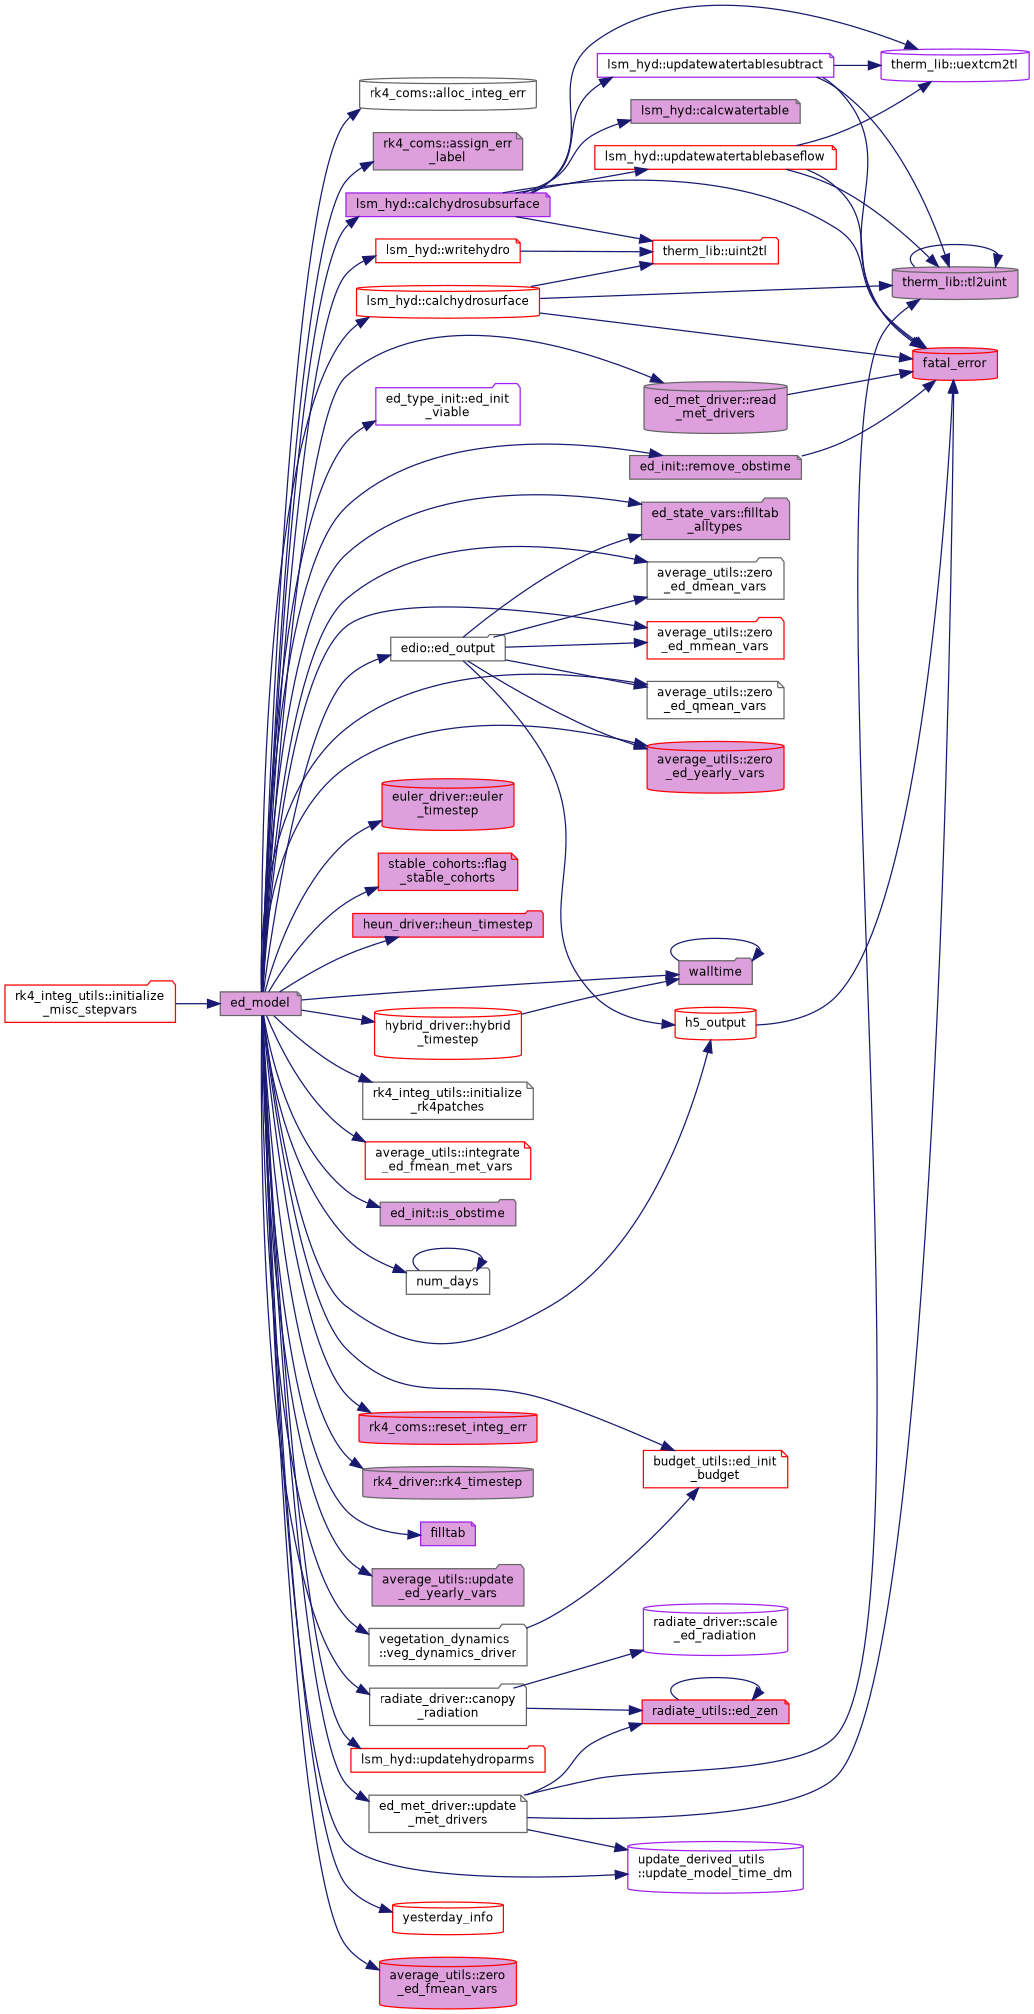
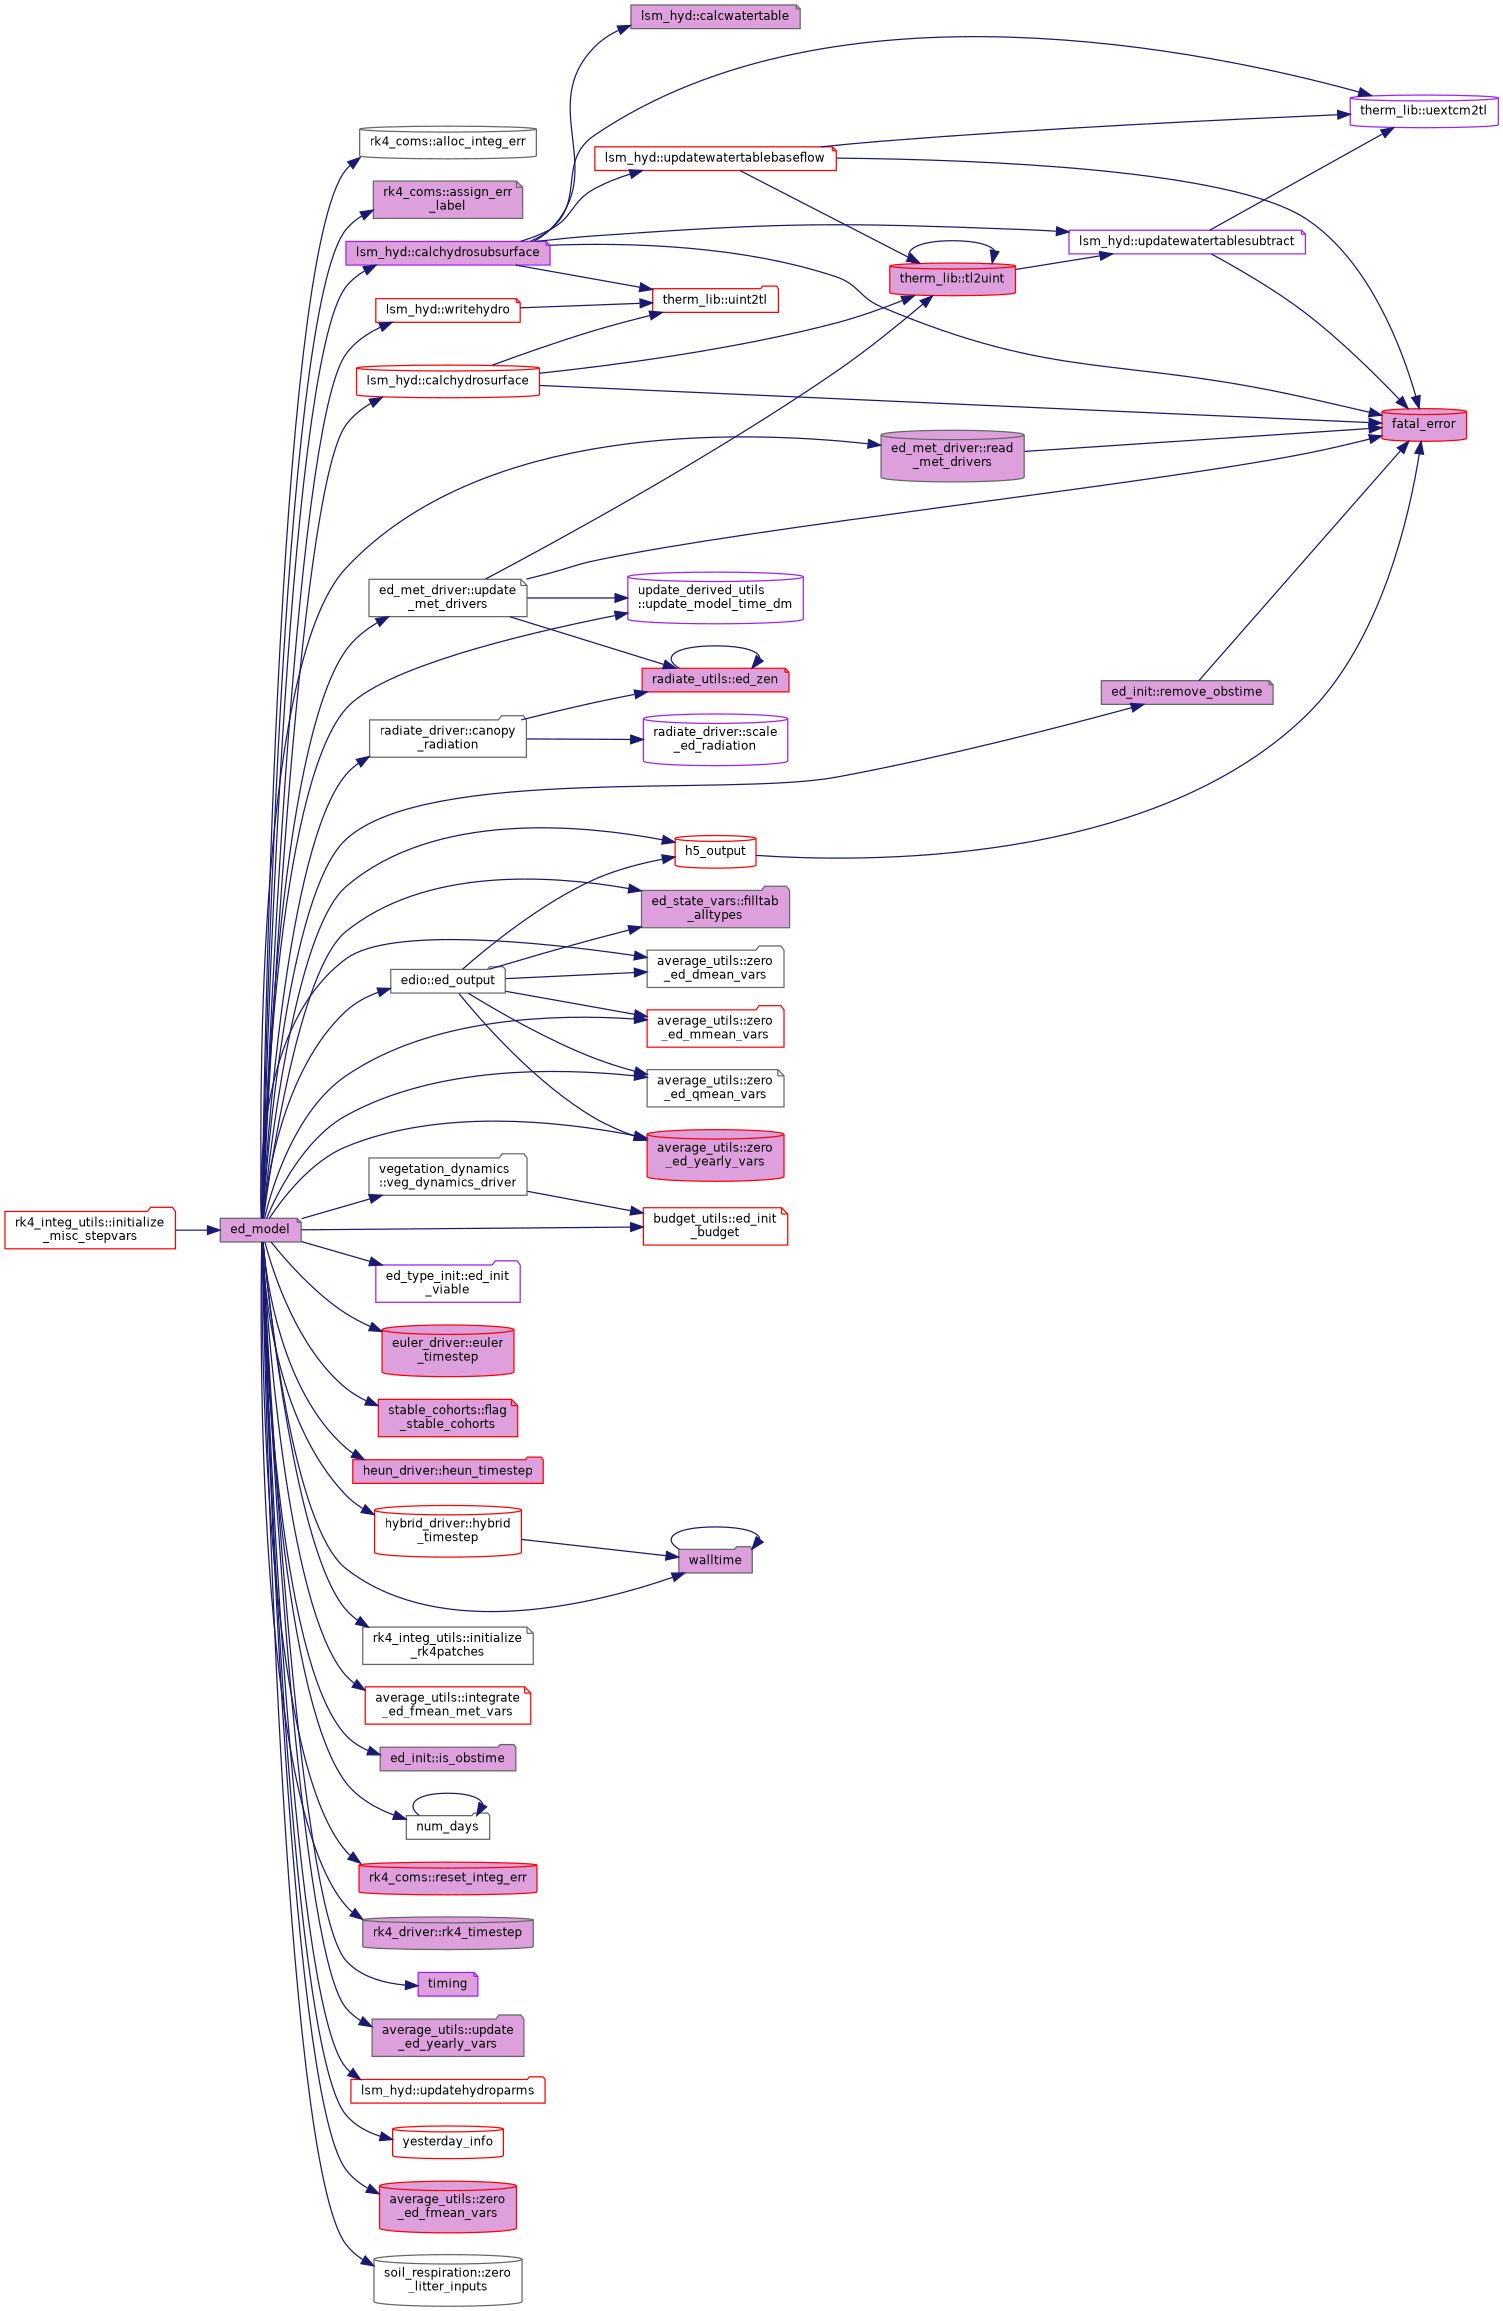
(897, 154) -> (1058, 263)
(955, 283) -> (953, 279)
(448, 1534) -> (448, 1984)
none -> (448, 2280)
